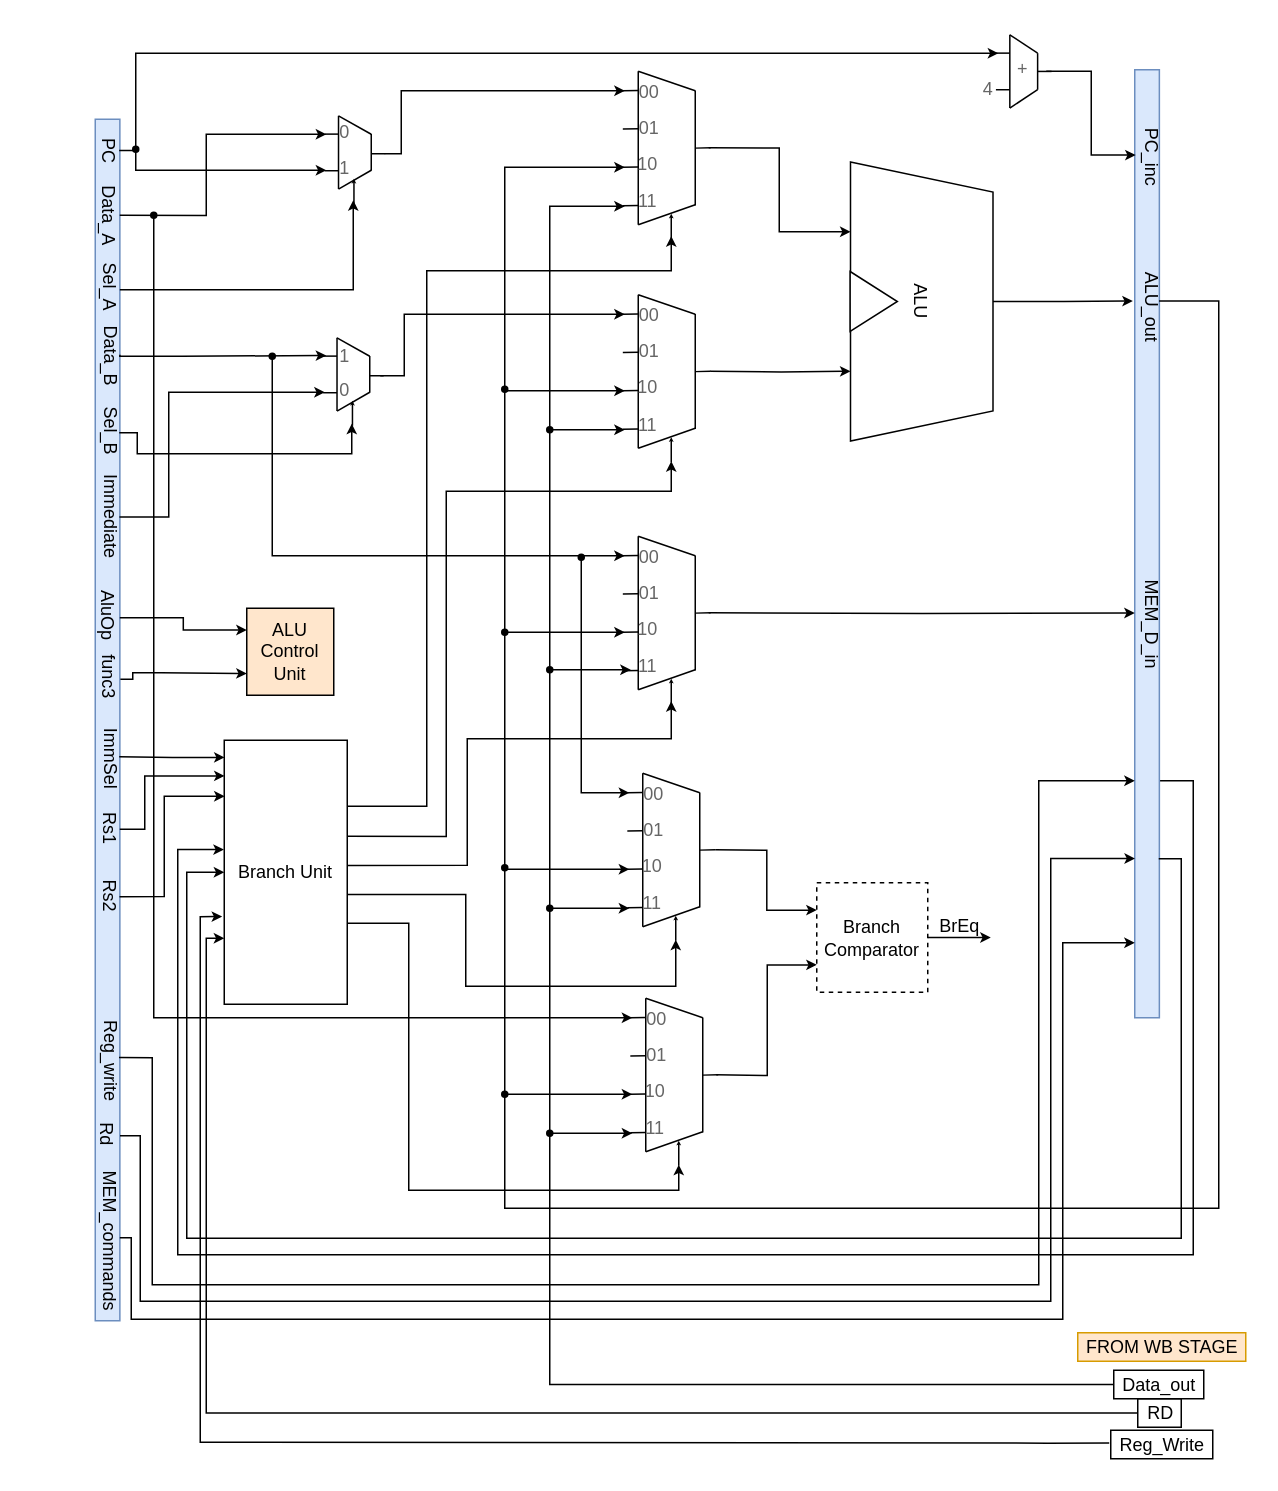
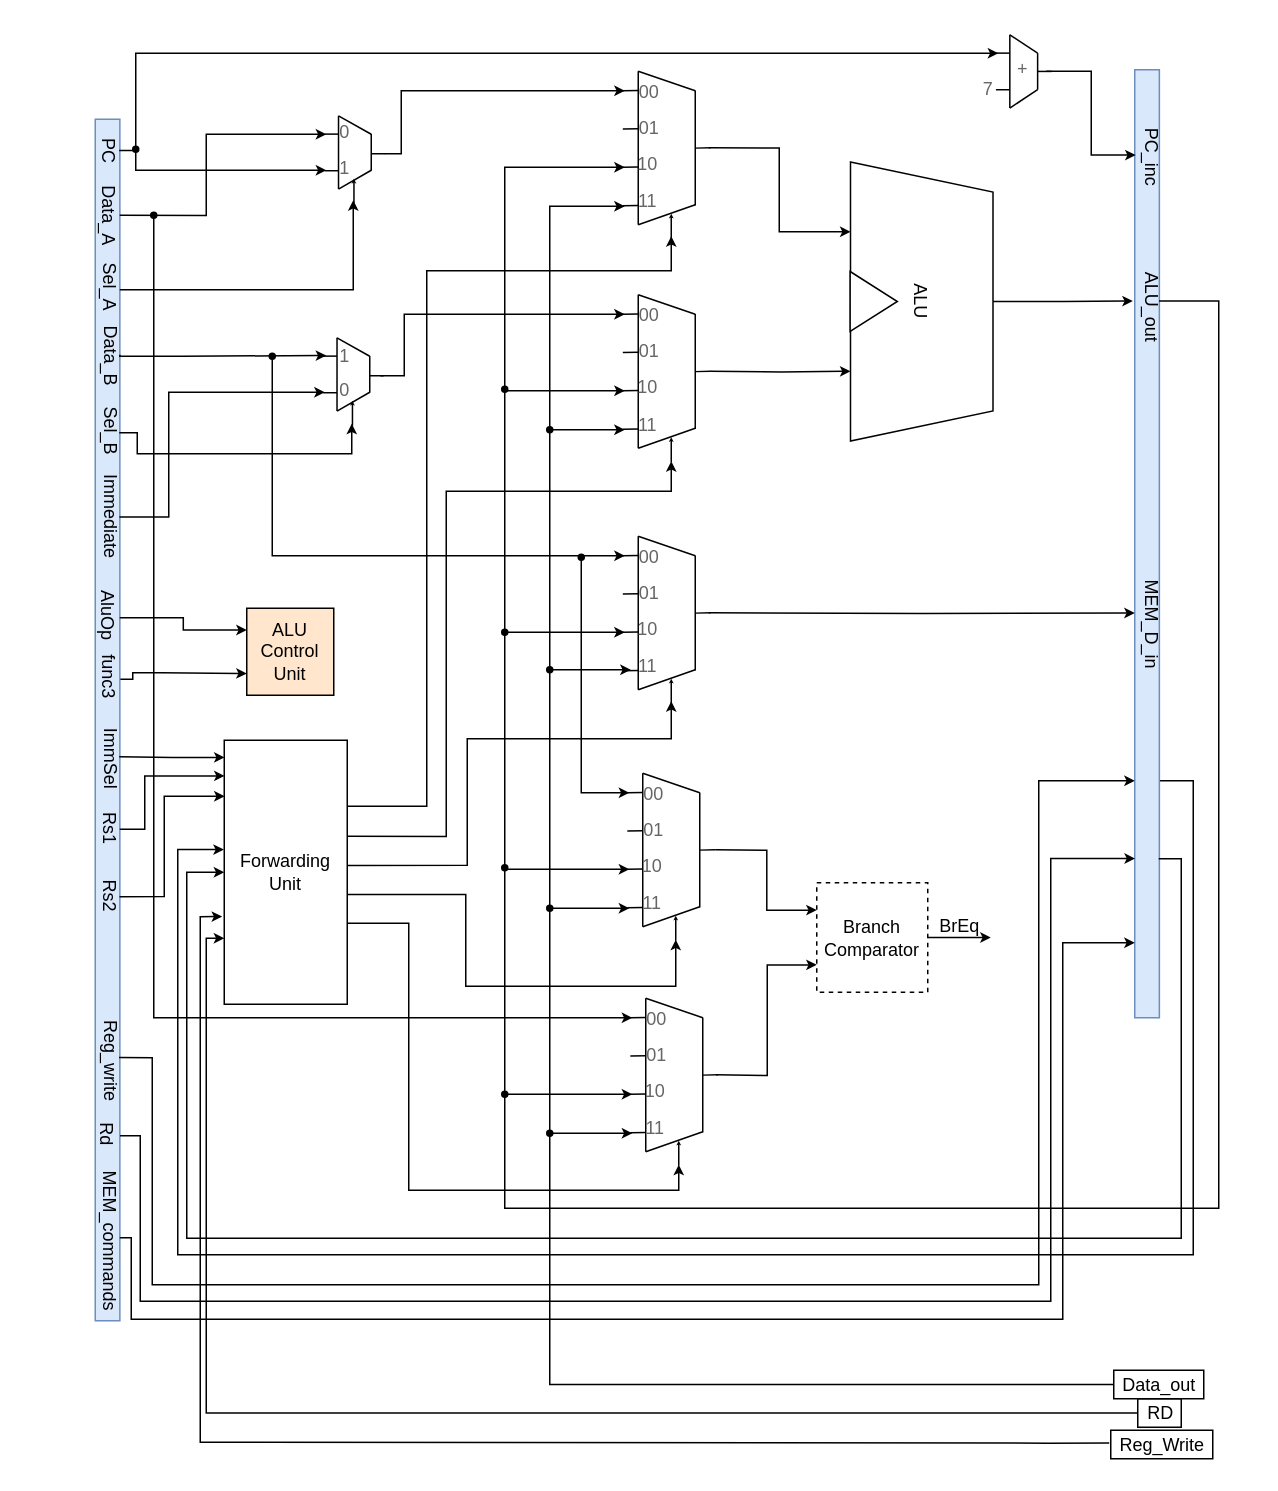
(989, 89) -> (989, 89)
(286, 872) -> (286, 872)
(1162, 1347) -> none
